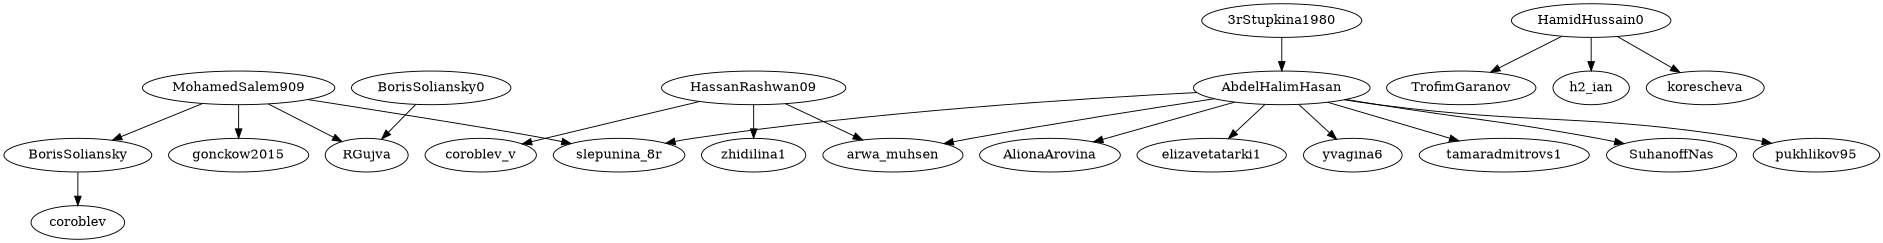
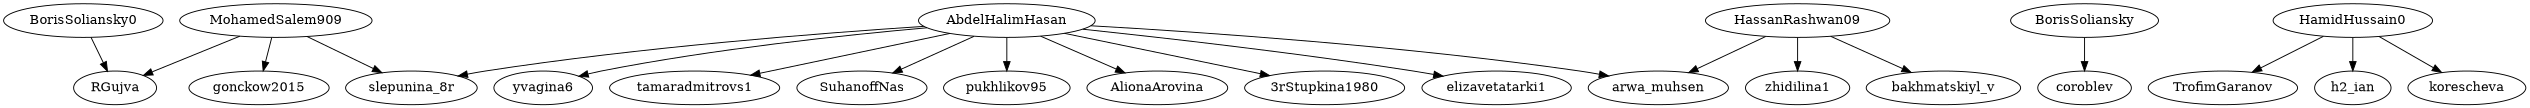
(1282, 50) -> (1162, 54)
(162, 120) -> none
(481, 155) -> (1943, 88)
